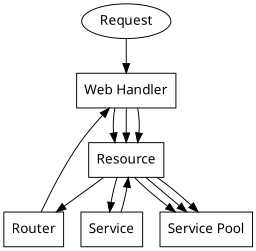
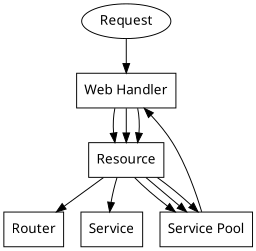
(68, 161) -> (182, 160)
(124, 200) -> none
